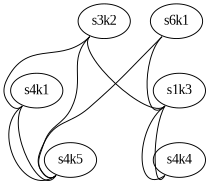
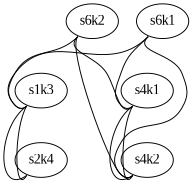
(104, 21) -> (92, 21)
none -> (121, 74)
(70, 160) -> (147, 160)
(179, 160) -> (41, 160)
